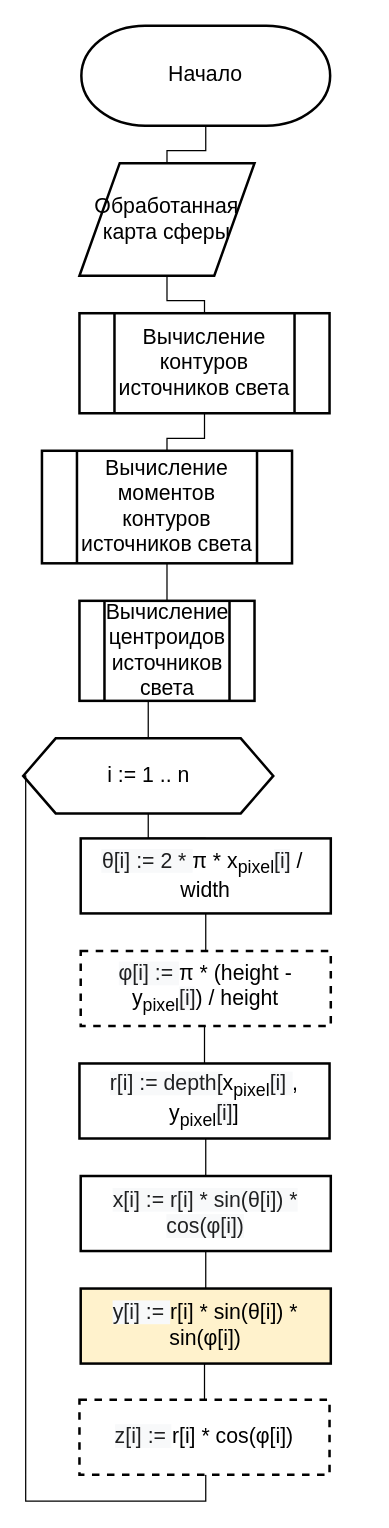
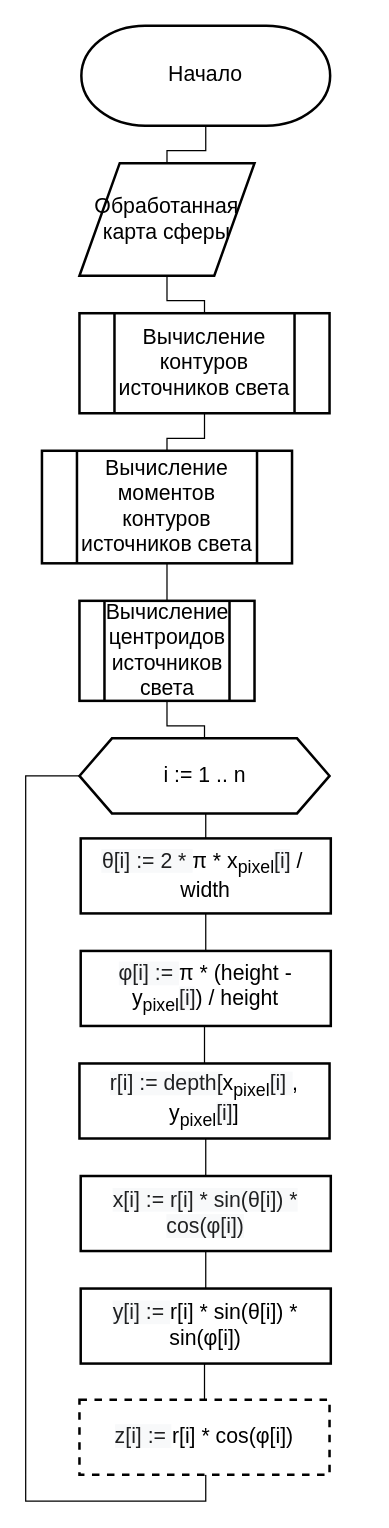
(148, 776) -> (204, 776)
(206, 988) -> (206, 988)
(206, 1326) -> (206, 1326)
